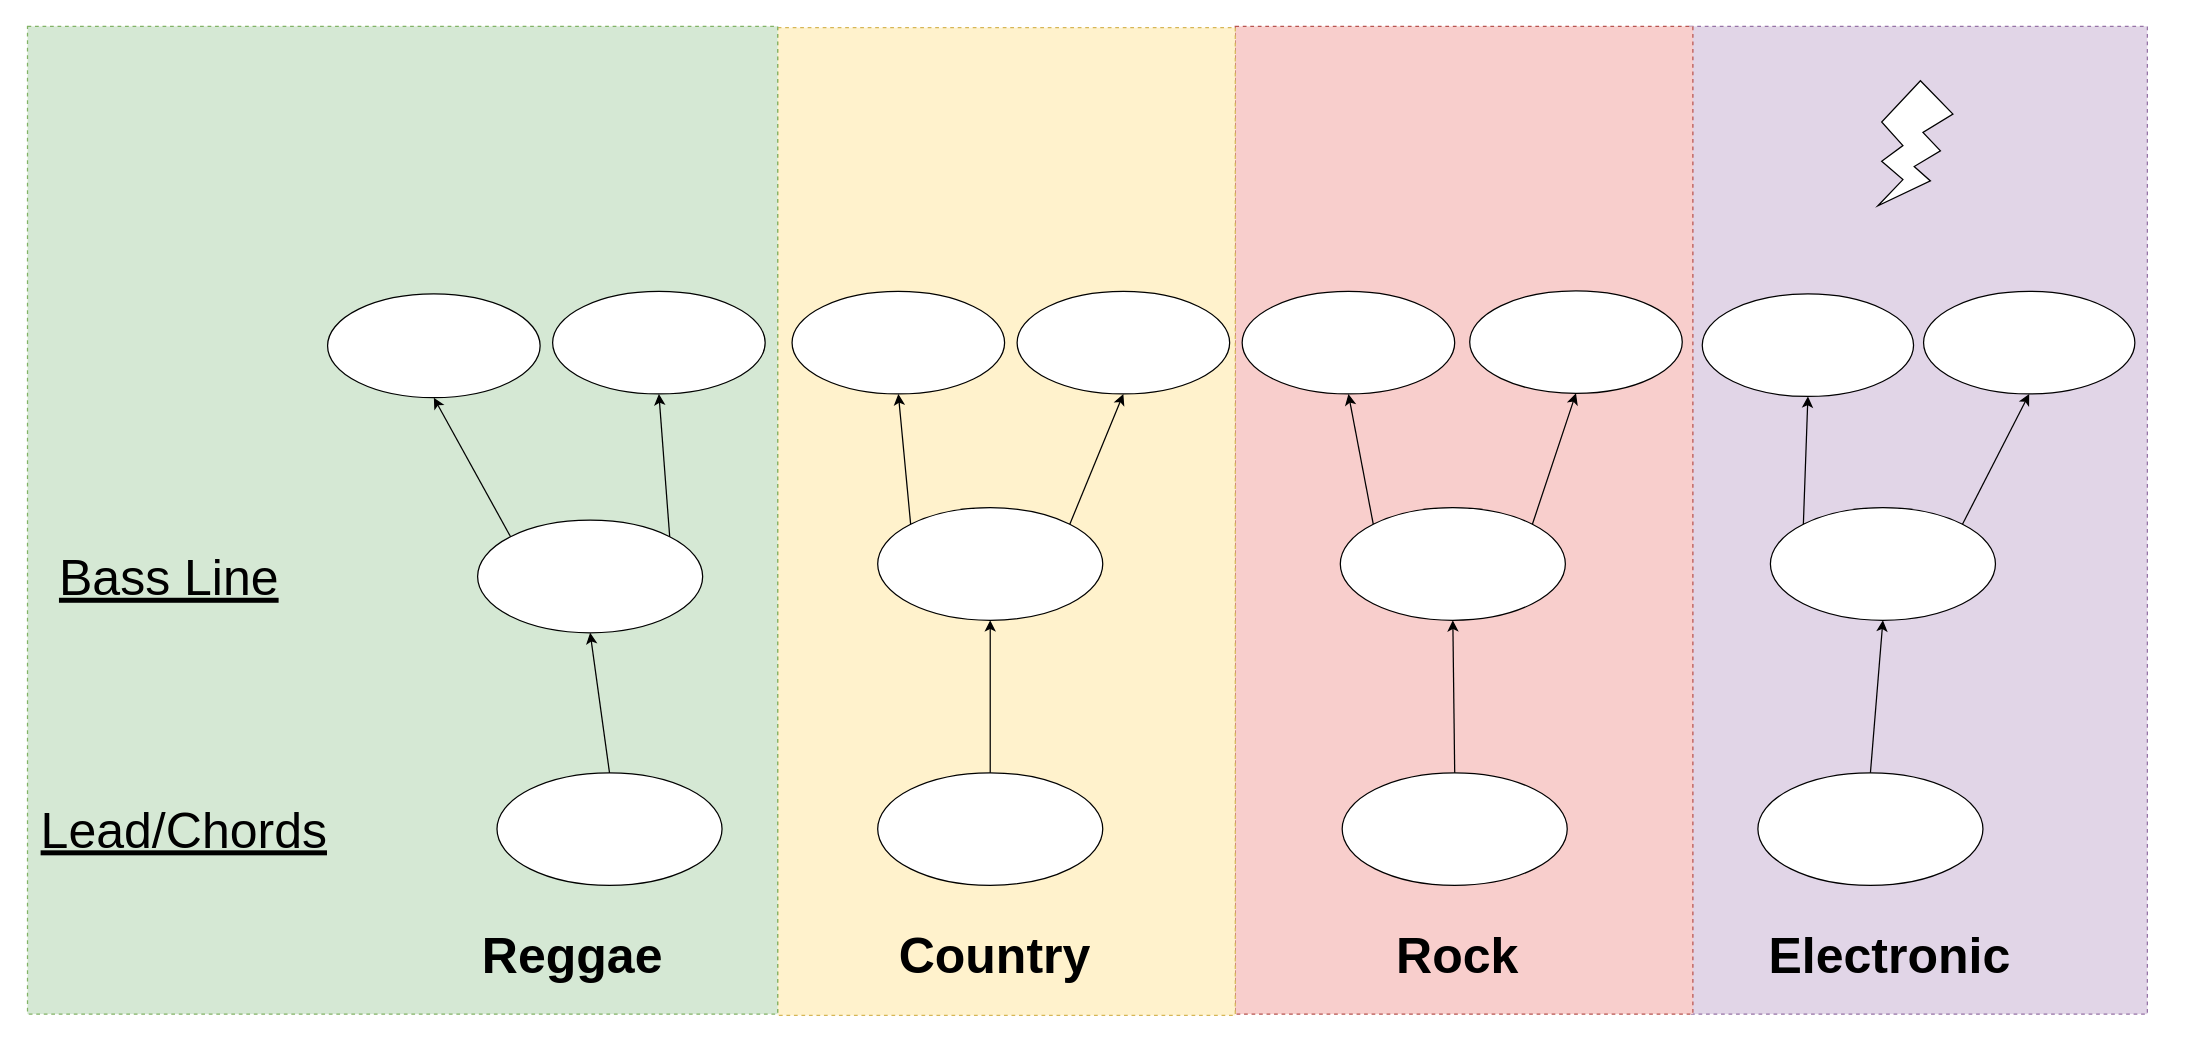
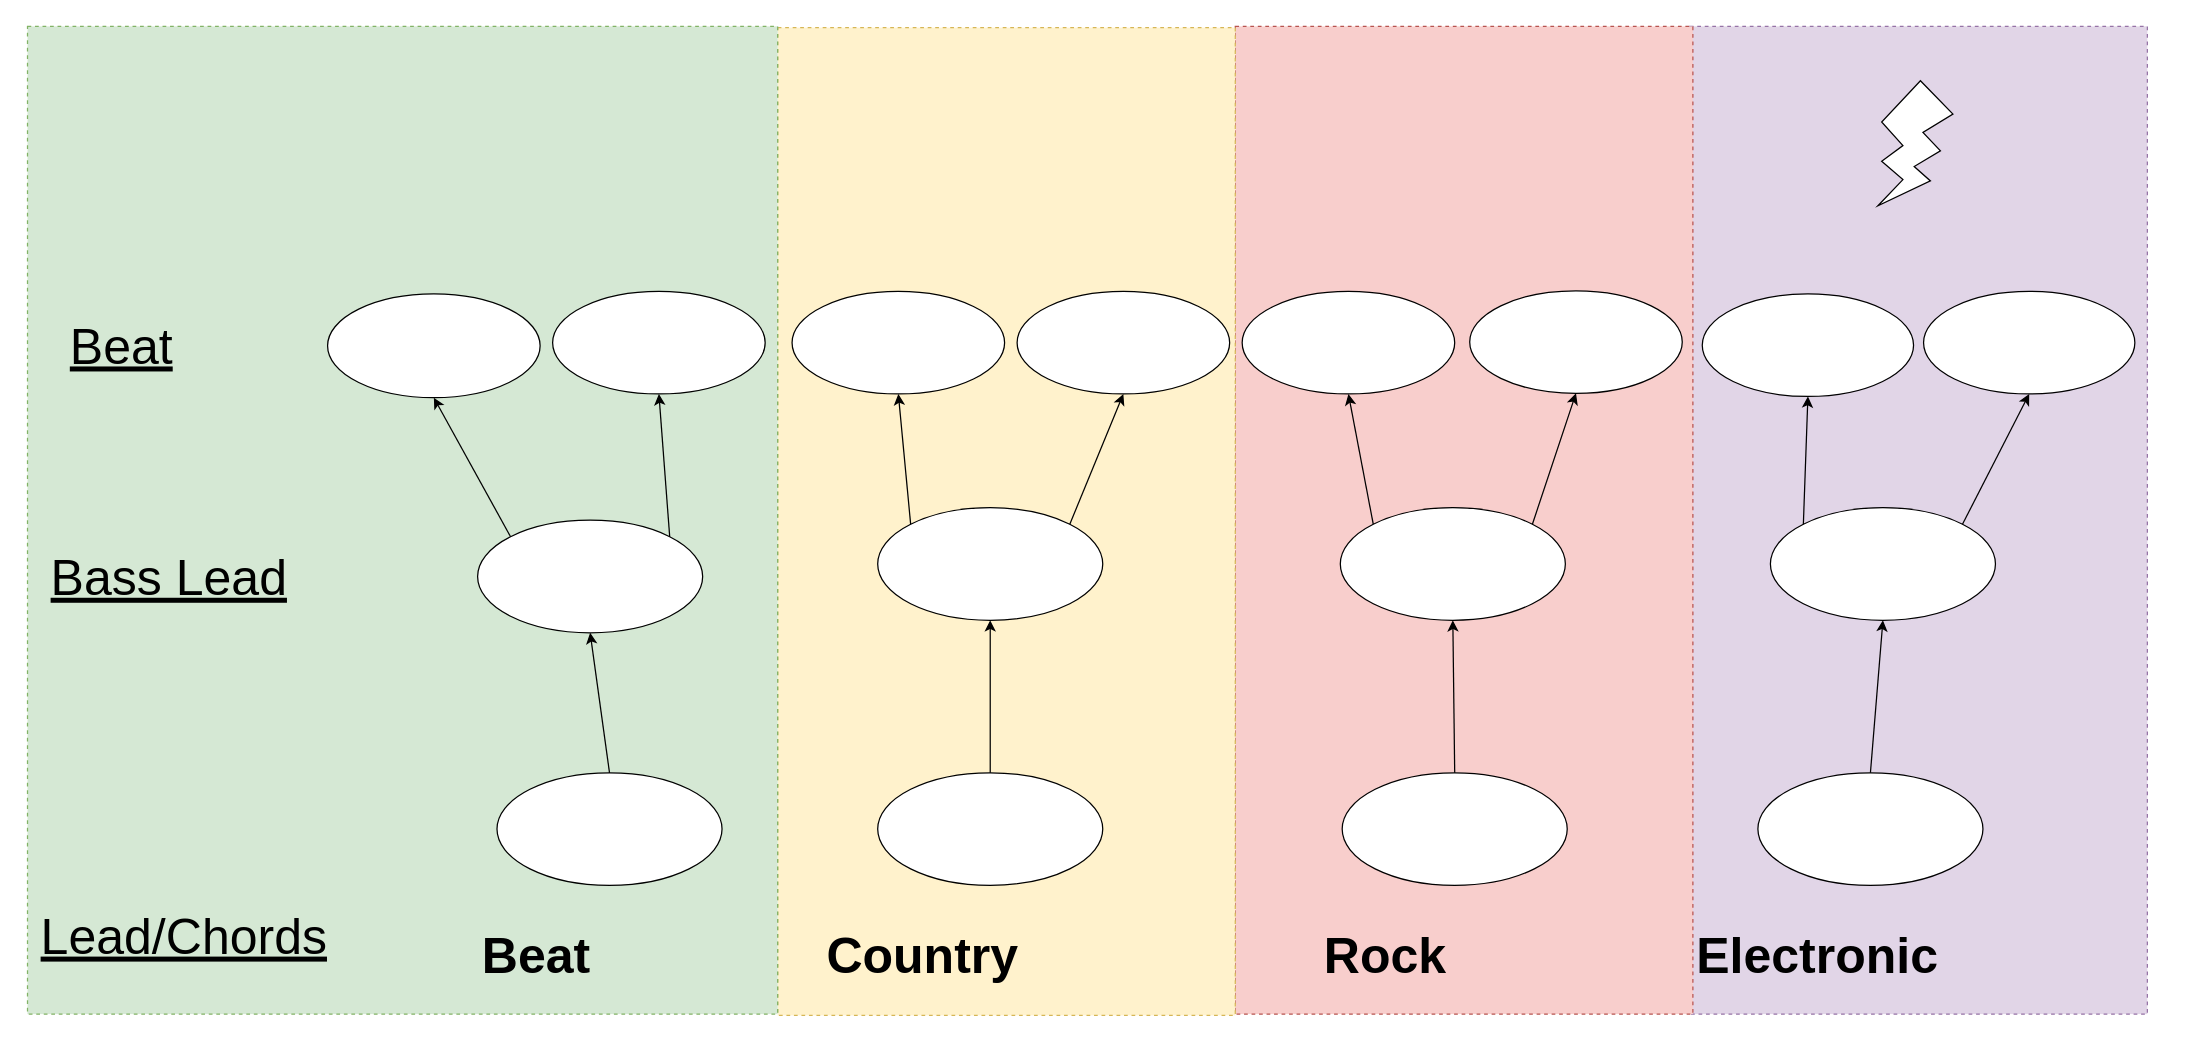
none -> (121, 345)
(169, 577) -> (169, 577)
(184, 829) -> (184, 935)
(735, 901) -> (727, 901)
